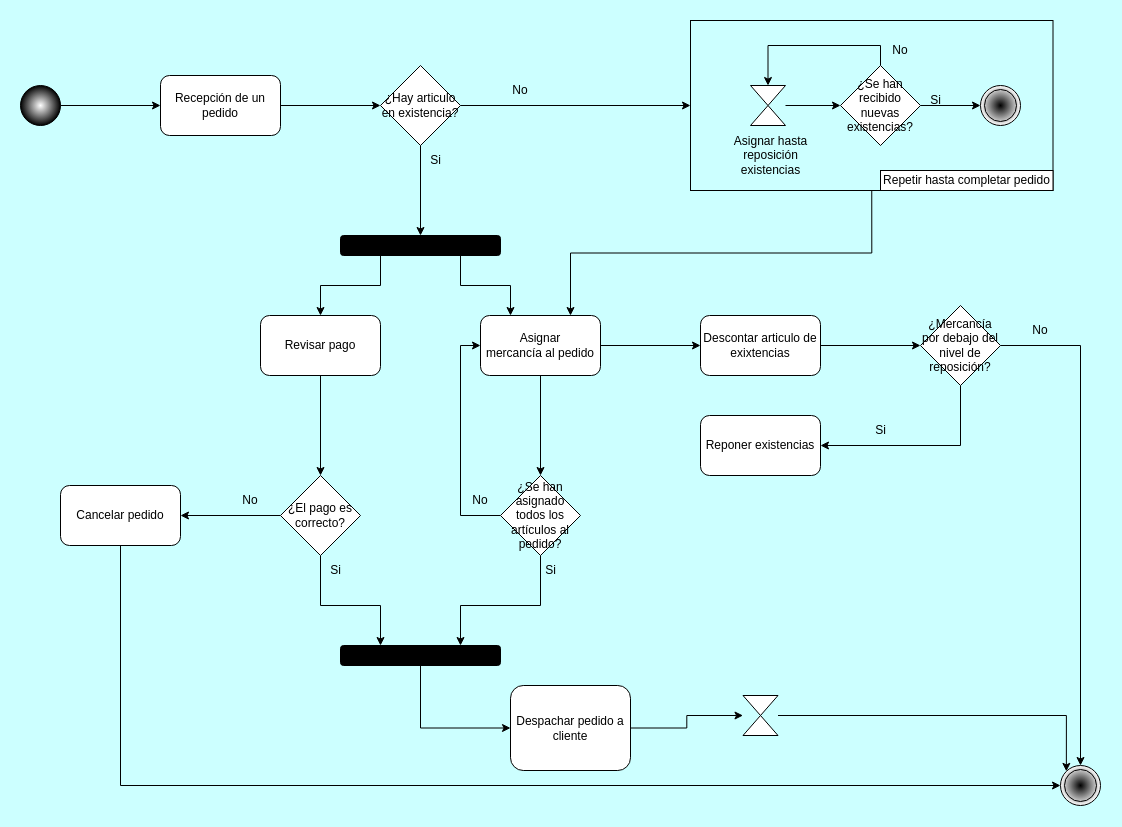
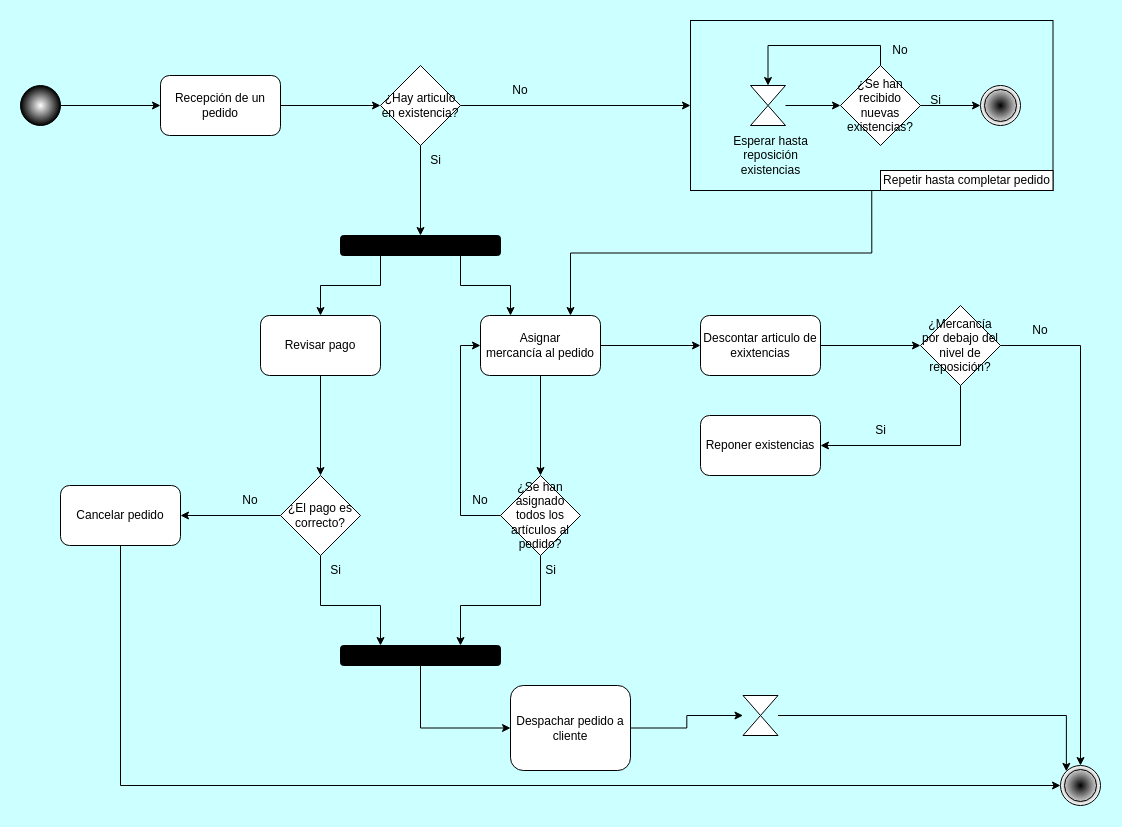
(771, 156) -> (771, 156)
